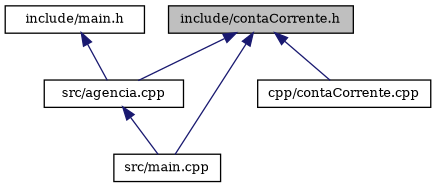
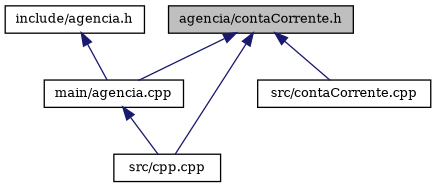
(75, 20) -> (75, 20)
(261, 20) -> (261, 20)
(114, 94) -> (114, 94)
(344, 94) -> (344, 94)
(167, 168) -> (167, 168)
